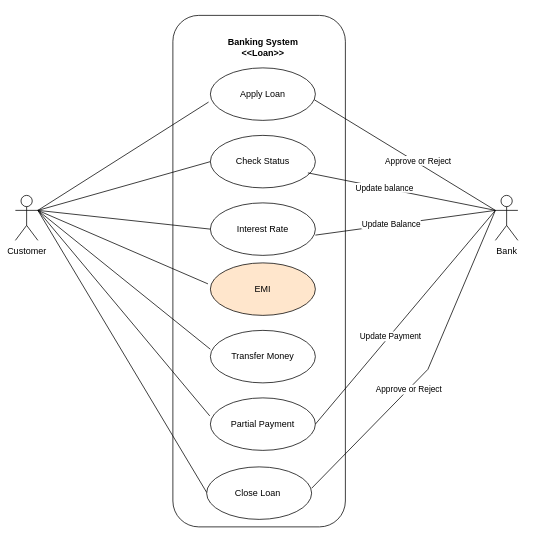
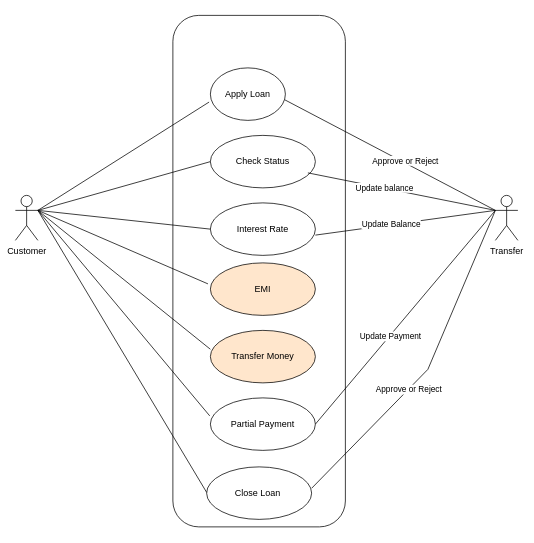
(263, 48) -> none
(263, 94) -> (248, 94)
(507, 251) -> (507, 251)
(263, 357) -> (263, 357)
